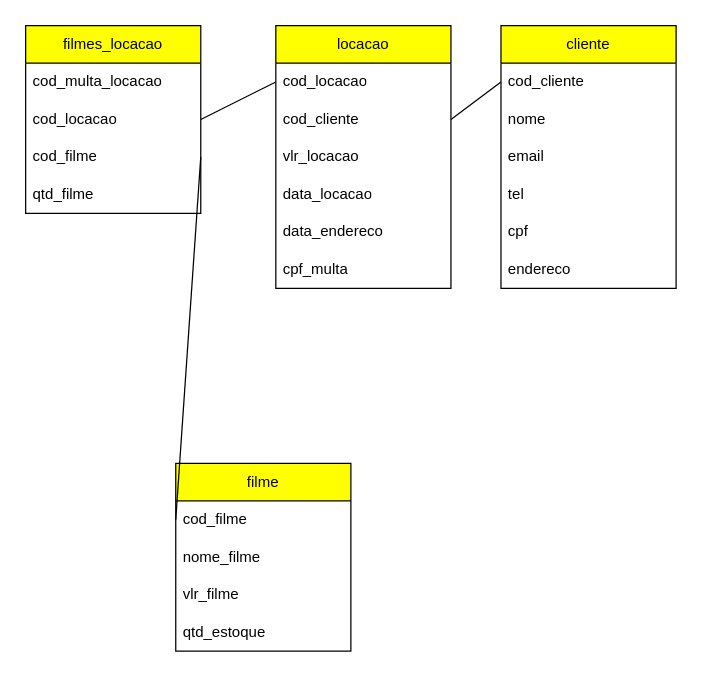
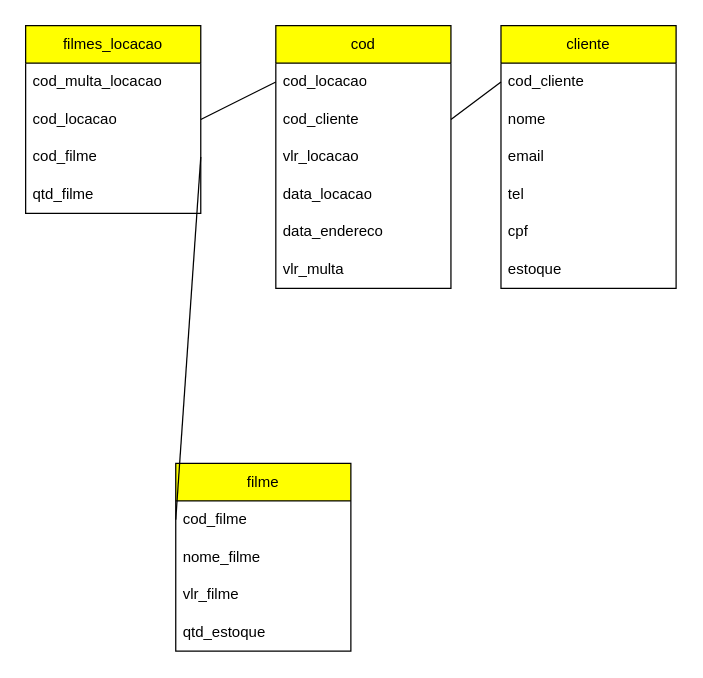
(363, 44) -> (363, 44)
(319, 269) -> (317, 269)
(542, 269) -> (538, 269)
